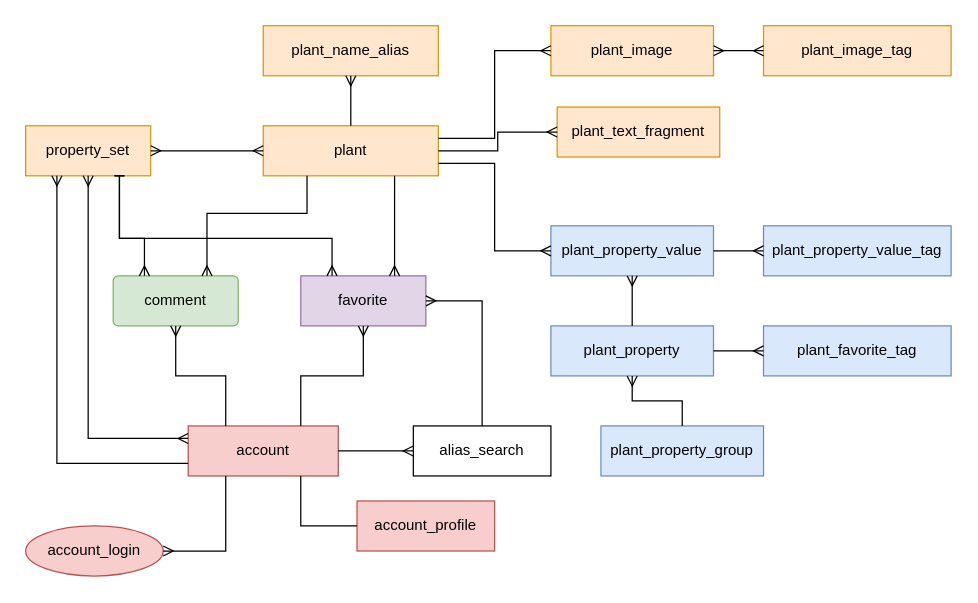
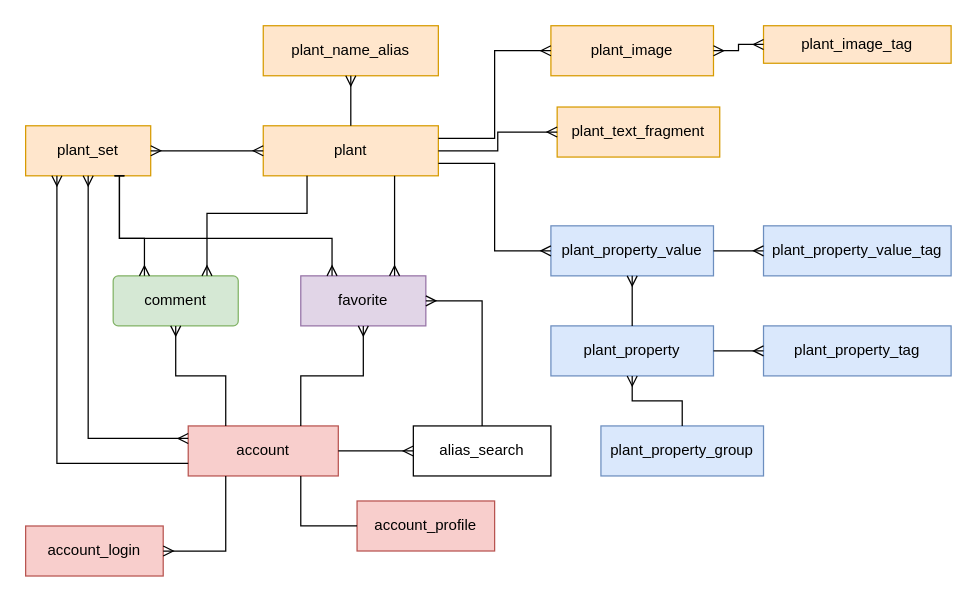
(857, 51) -> (857, 44)
(88, 151) -> (88, 151)
(857, 351) -> (857, 351)
(94, 551) -> (94, 551)
